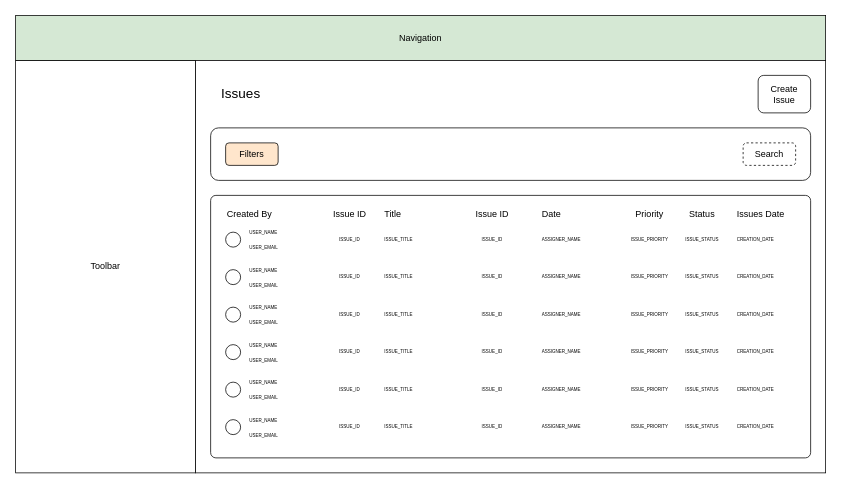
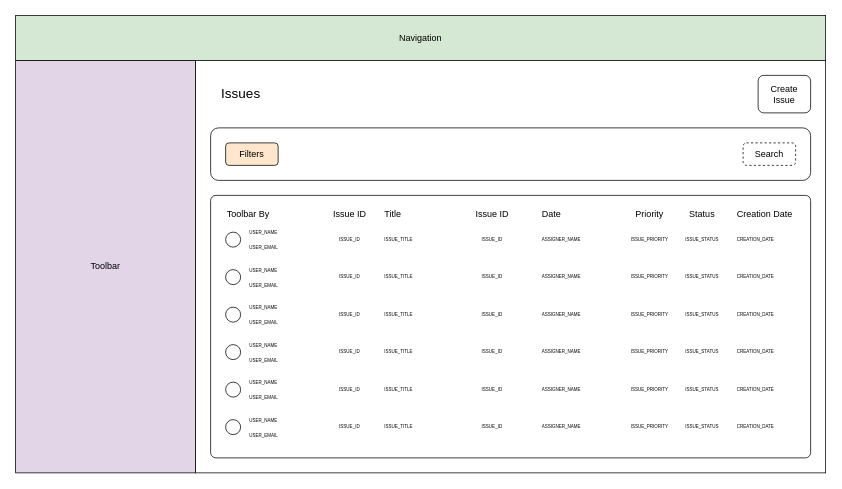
(251, 214) -> (250, 214)
(763, 214) -> (767, 214)
(105, 267) -> (105, 267)
